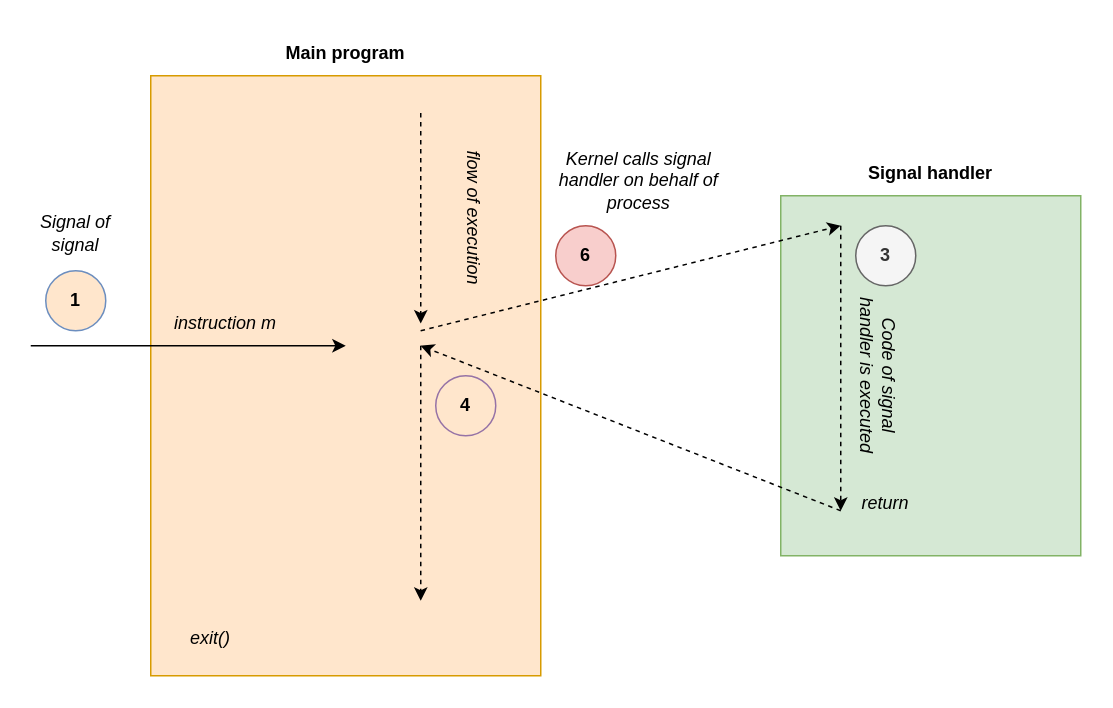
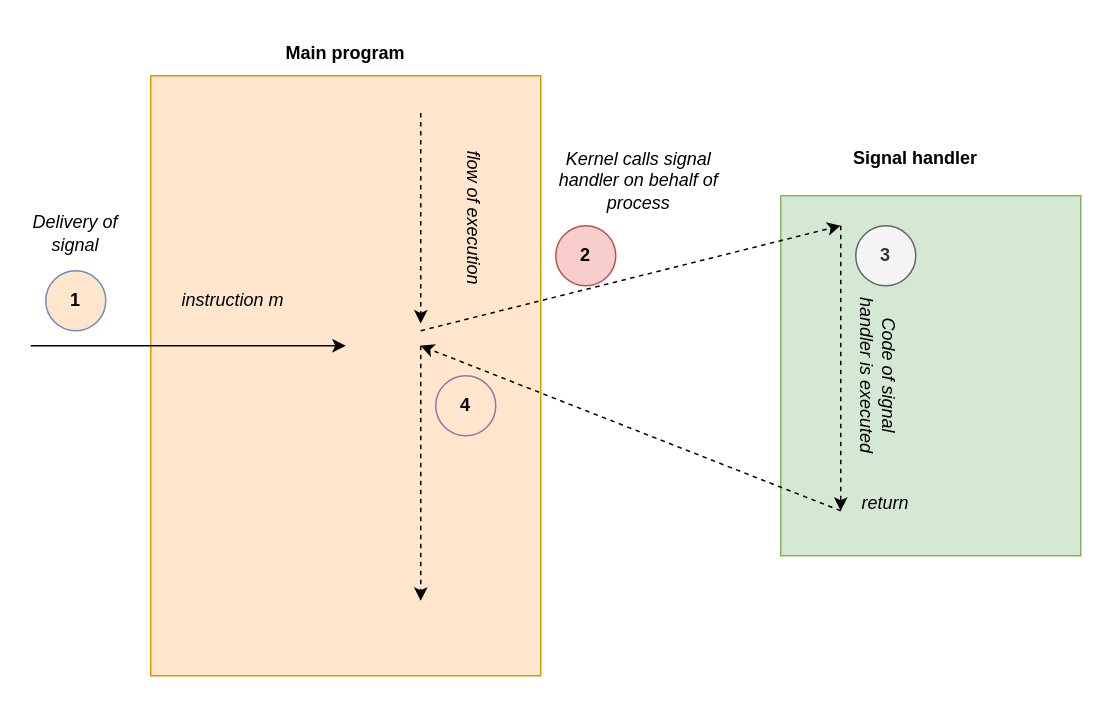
(931, 173) -> (916, 158)
(76, 233) -> (76, 233)
(586, 256) -> (586, 256)
(226, 323) -> (233, 301)
(211, 638) -> none
